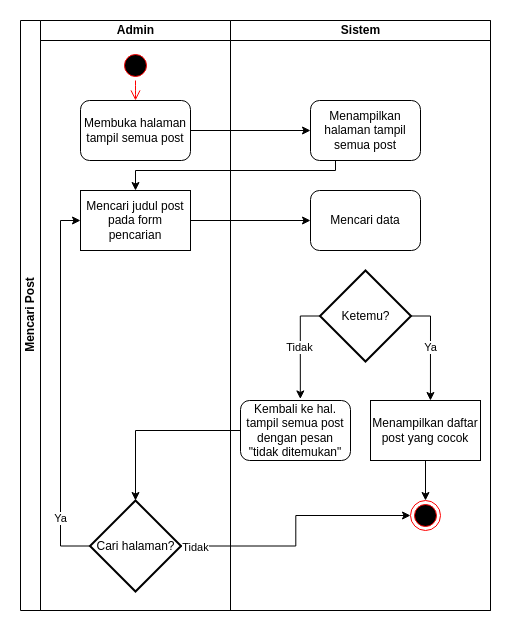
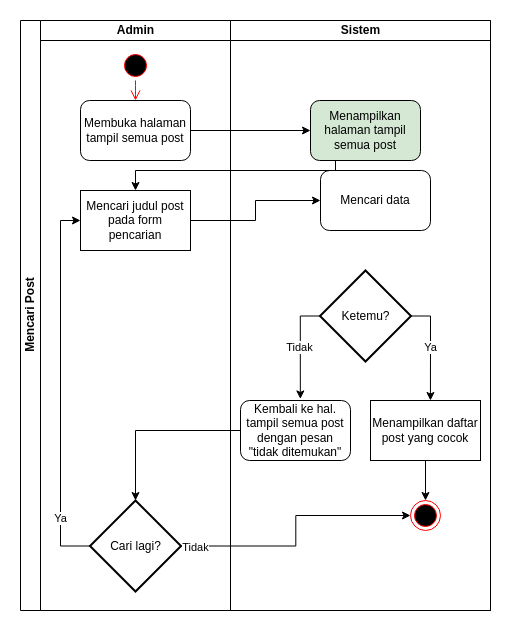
(366, 131) -> (366, 131)
(366, 221) -> (376, 201)
(136, 547) -> (136, 547)
